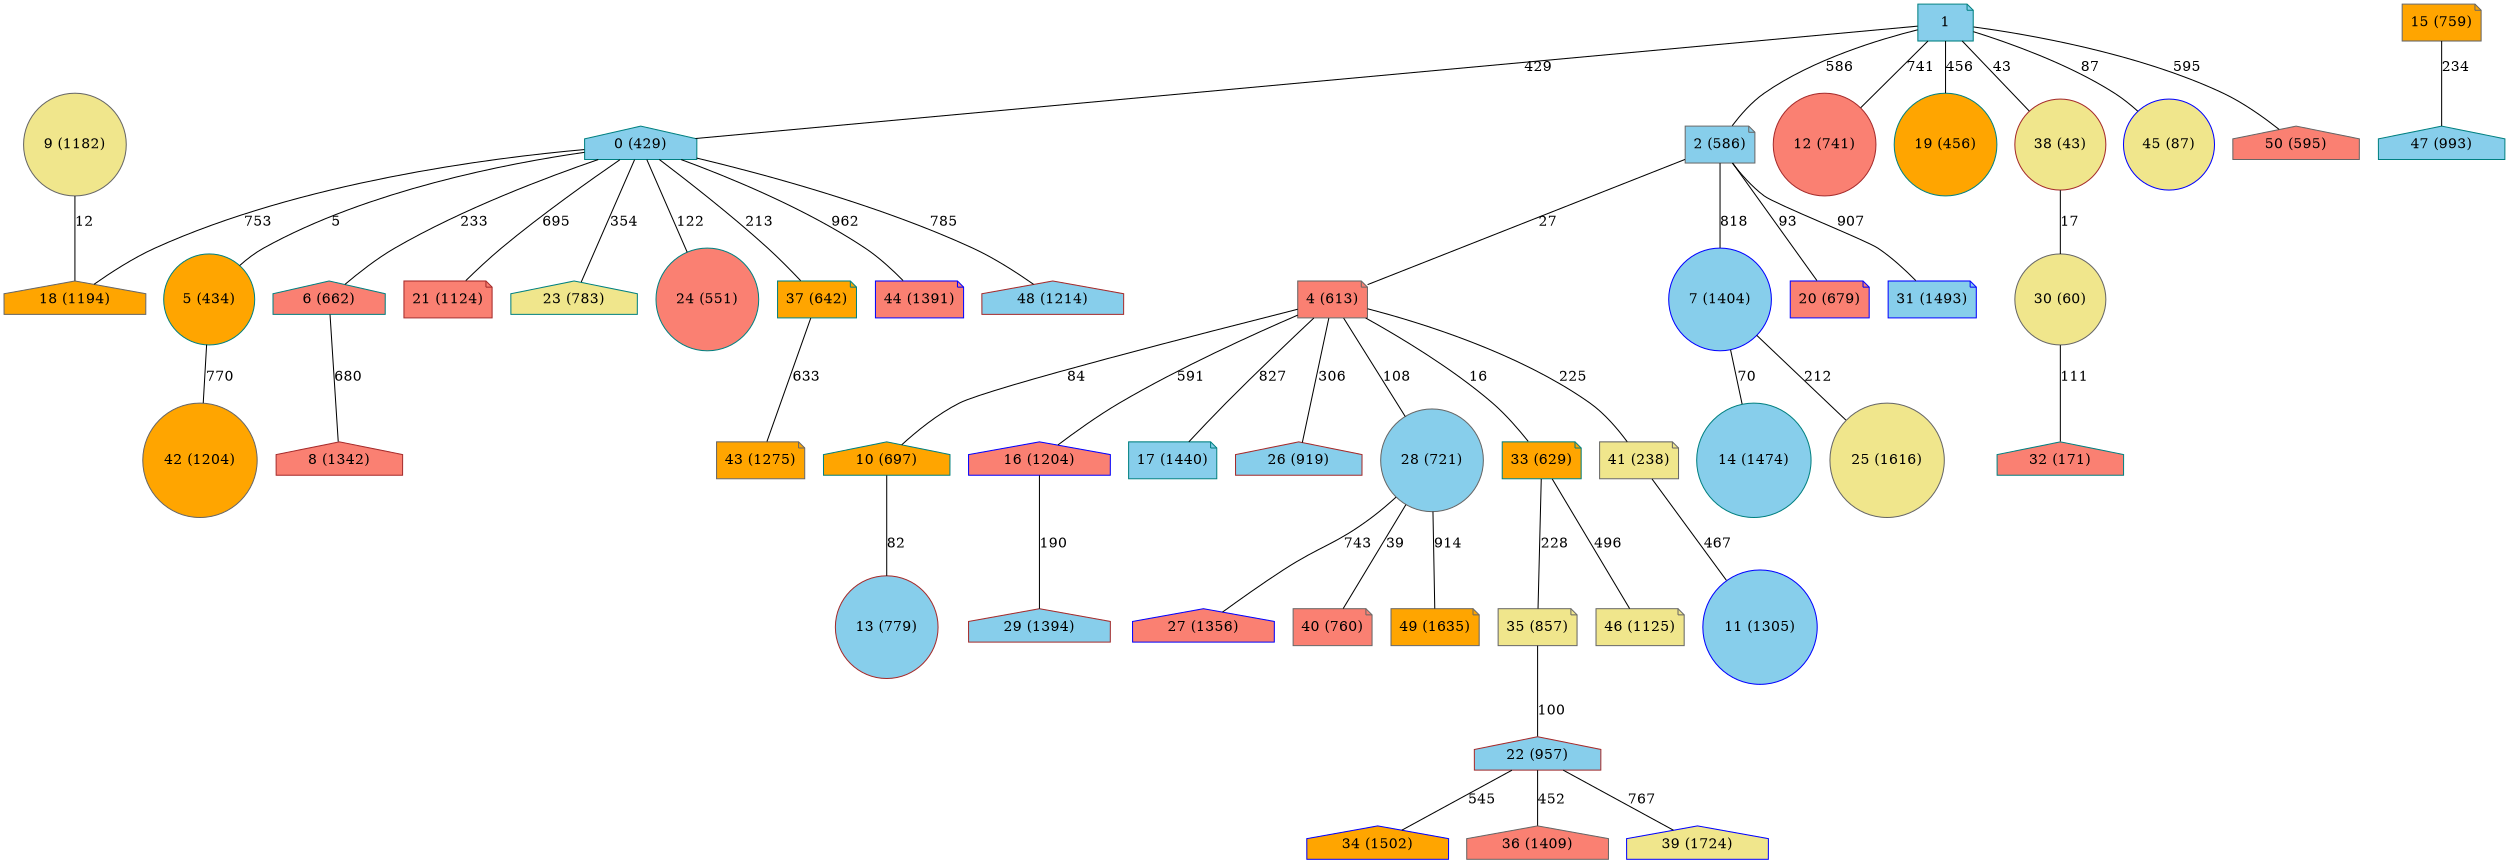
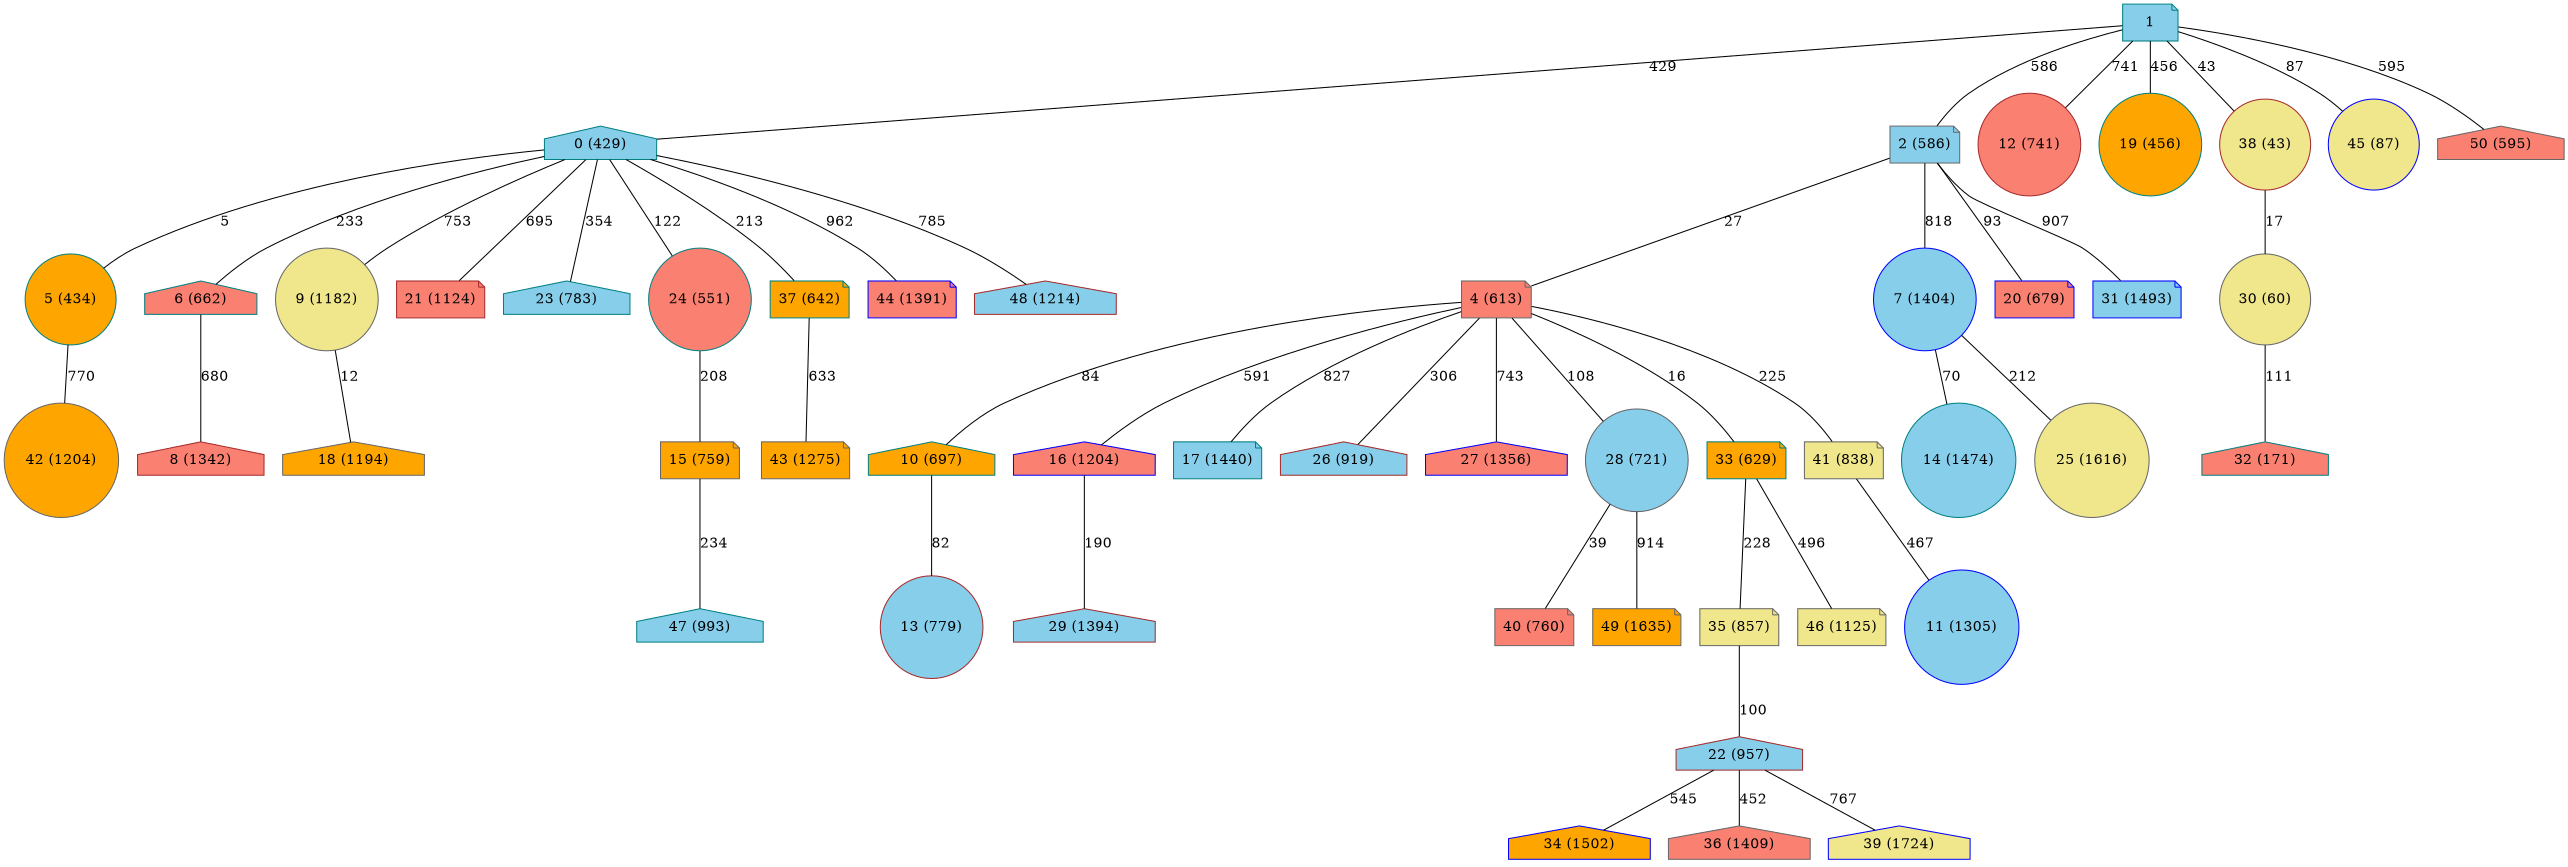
(331, 190) -> (462, 206)
(574, 299) -> (567, 299)
none -> (700, 396)
(1639, 460) -> (1844, 460)
(1309, 554) -> (1496, 380)
